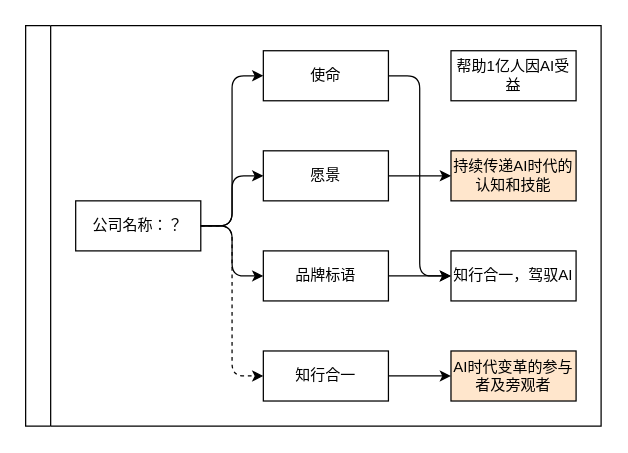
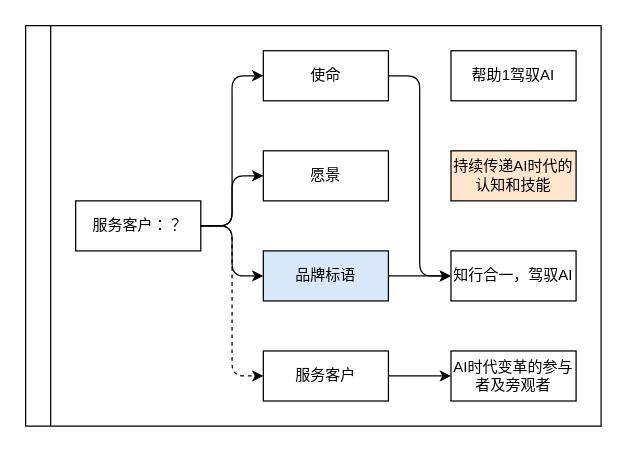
(513, 76) -> (513, 76)
(414, 176) -> none
(138, 226) -> (138, 226)
(326, 276) -> (326, 276)
(326, 376) -> (326, 376)
(513, 376) -> (513, 376)
